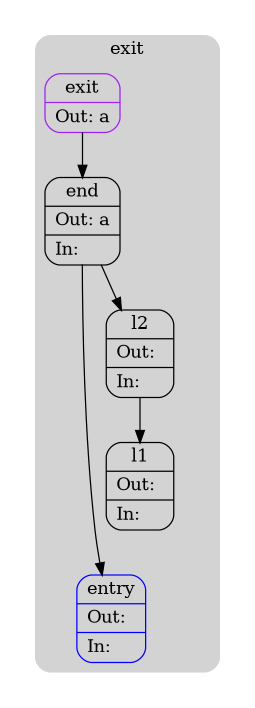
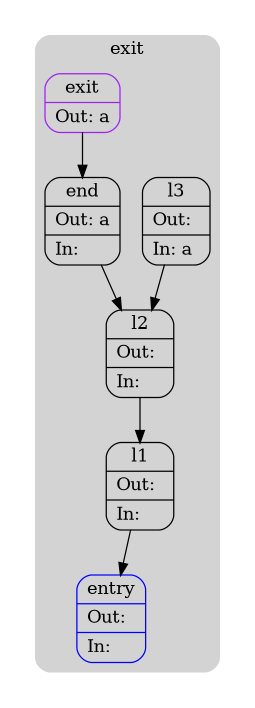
none -> (176, 221)
(86, 414) -> (127, 546)
